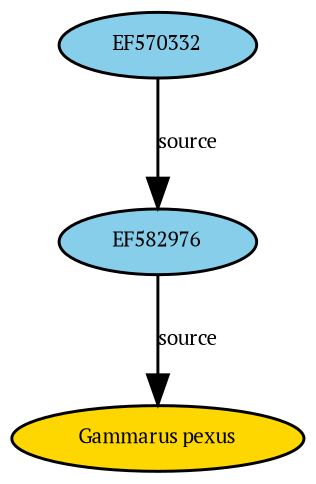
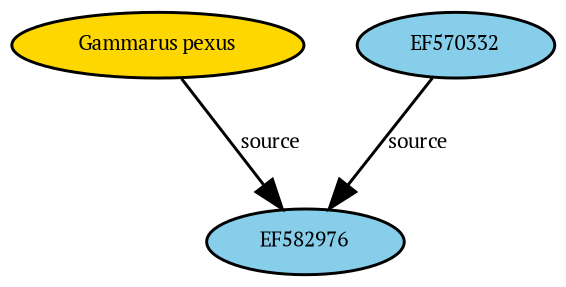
(158, 325) -> (223, 132)
